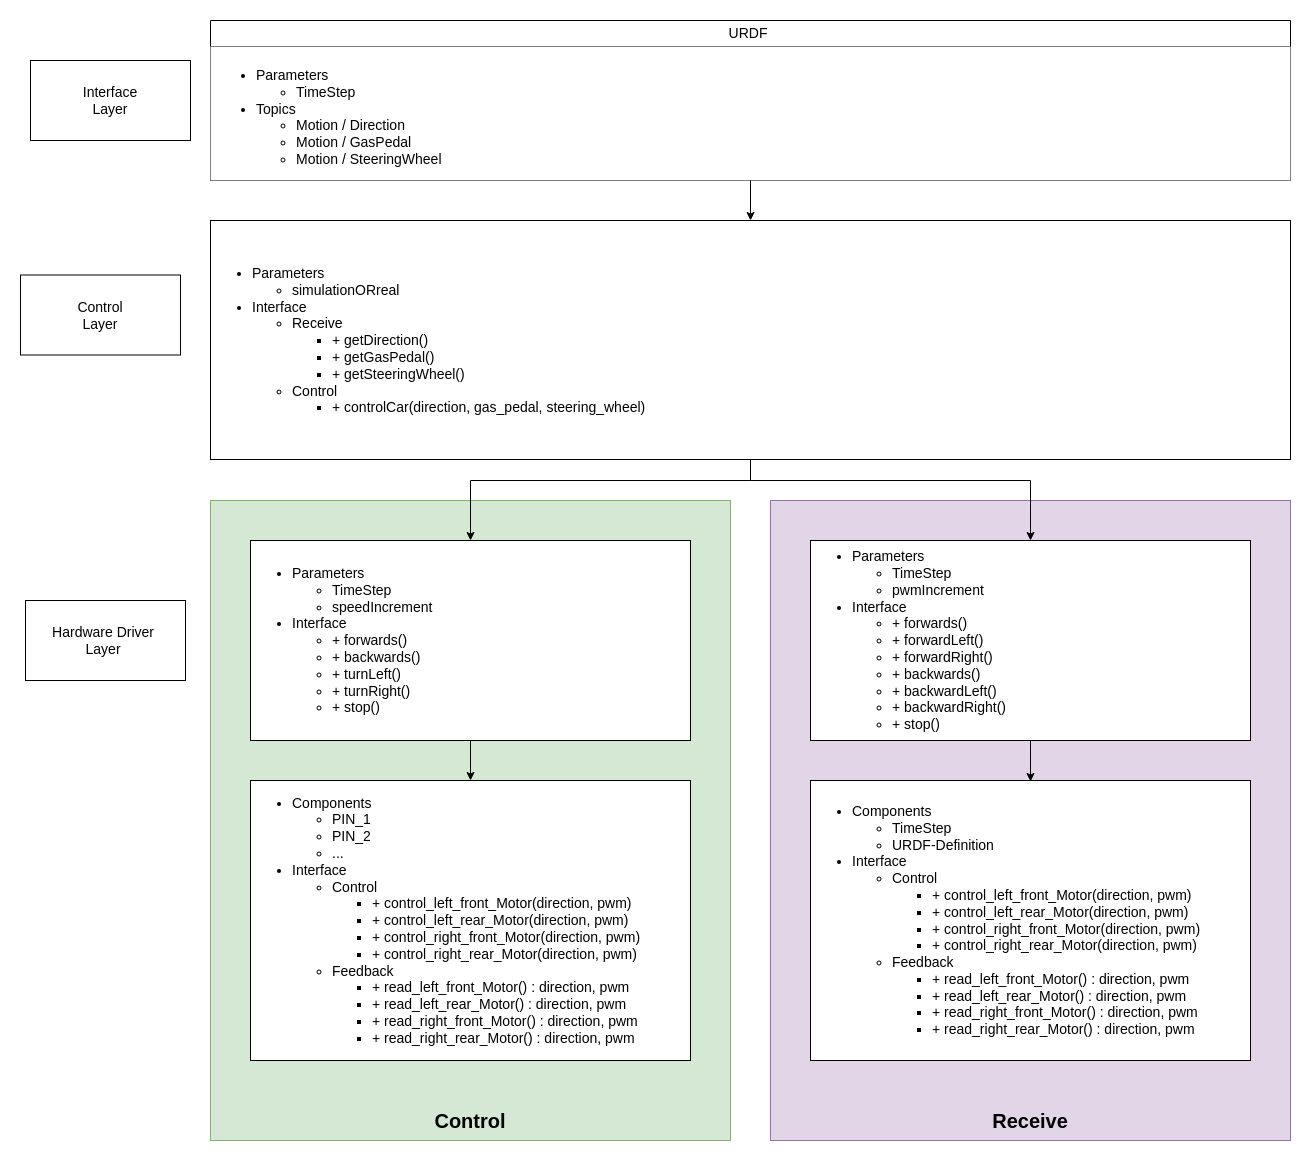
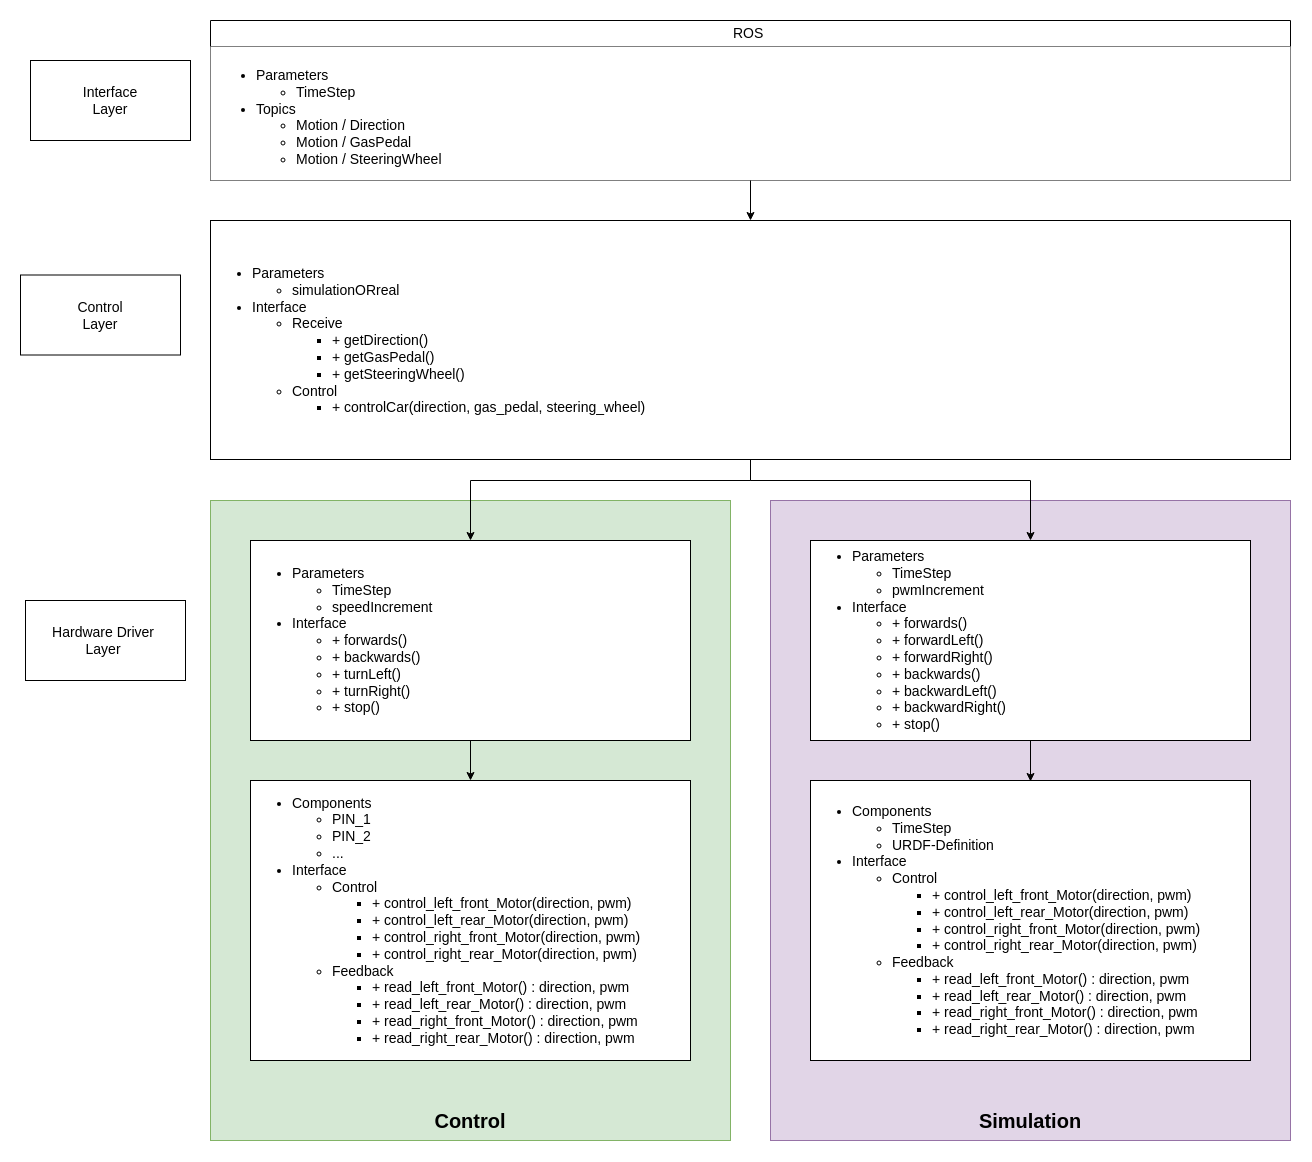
(751, 34) -> (751, 34)
(1031, 1121) -> (1031, 1121)
